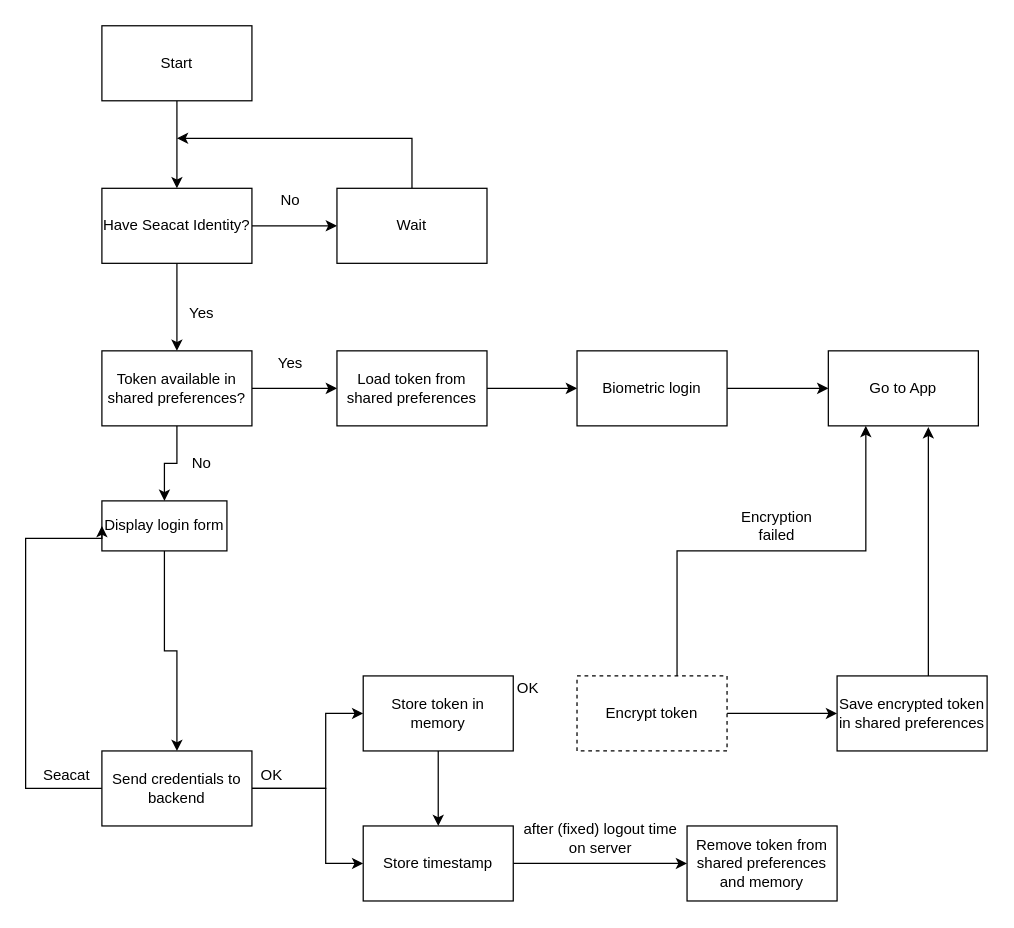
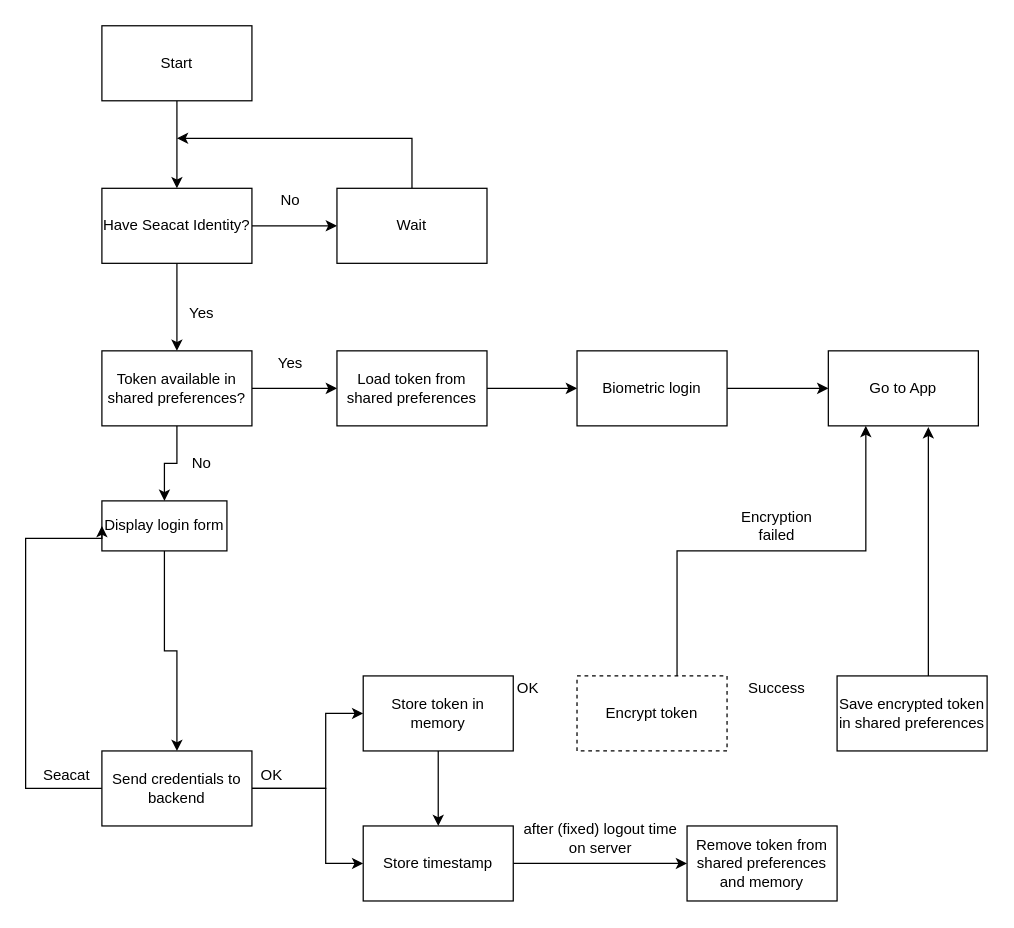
none -> (777, 688)
(778, 713) -> none
